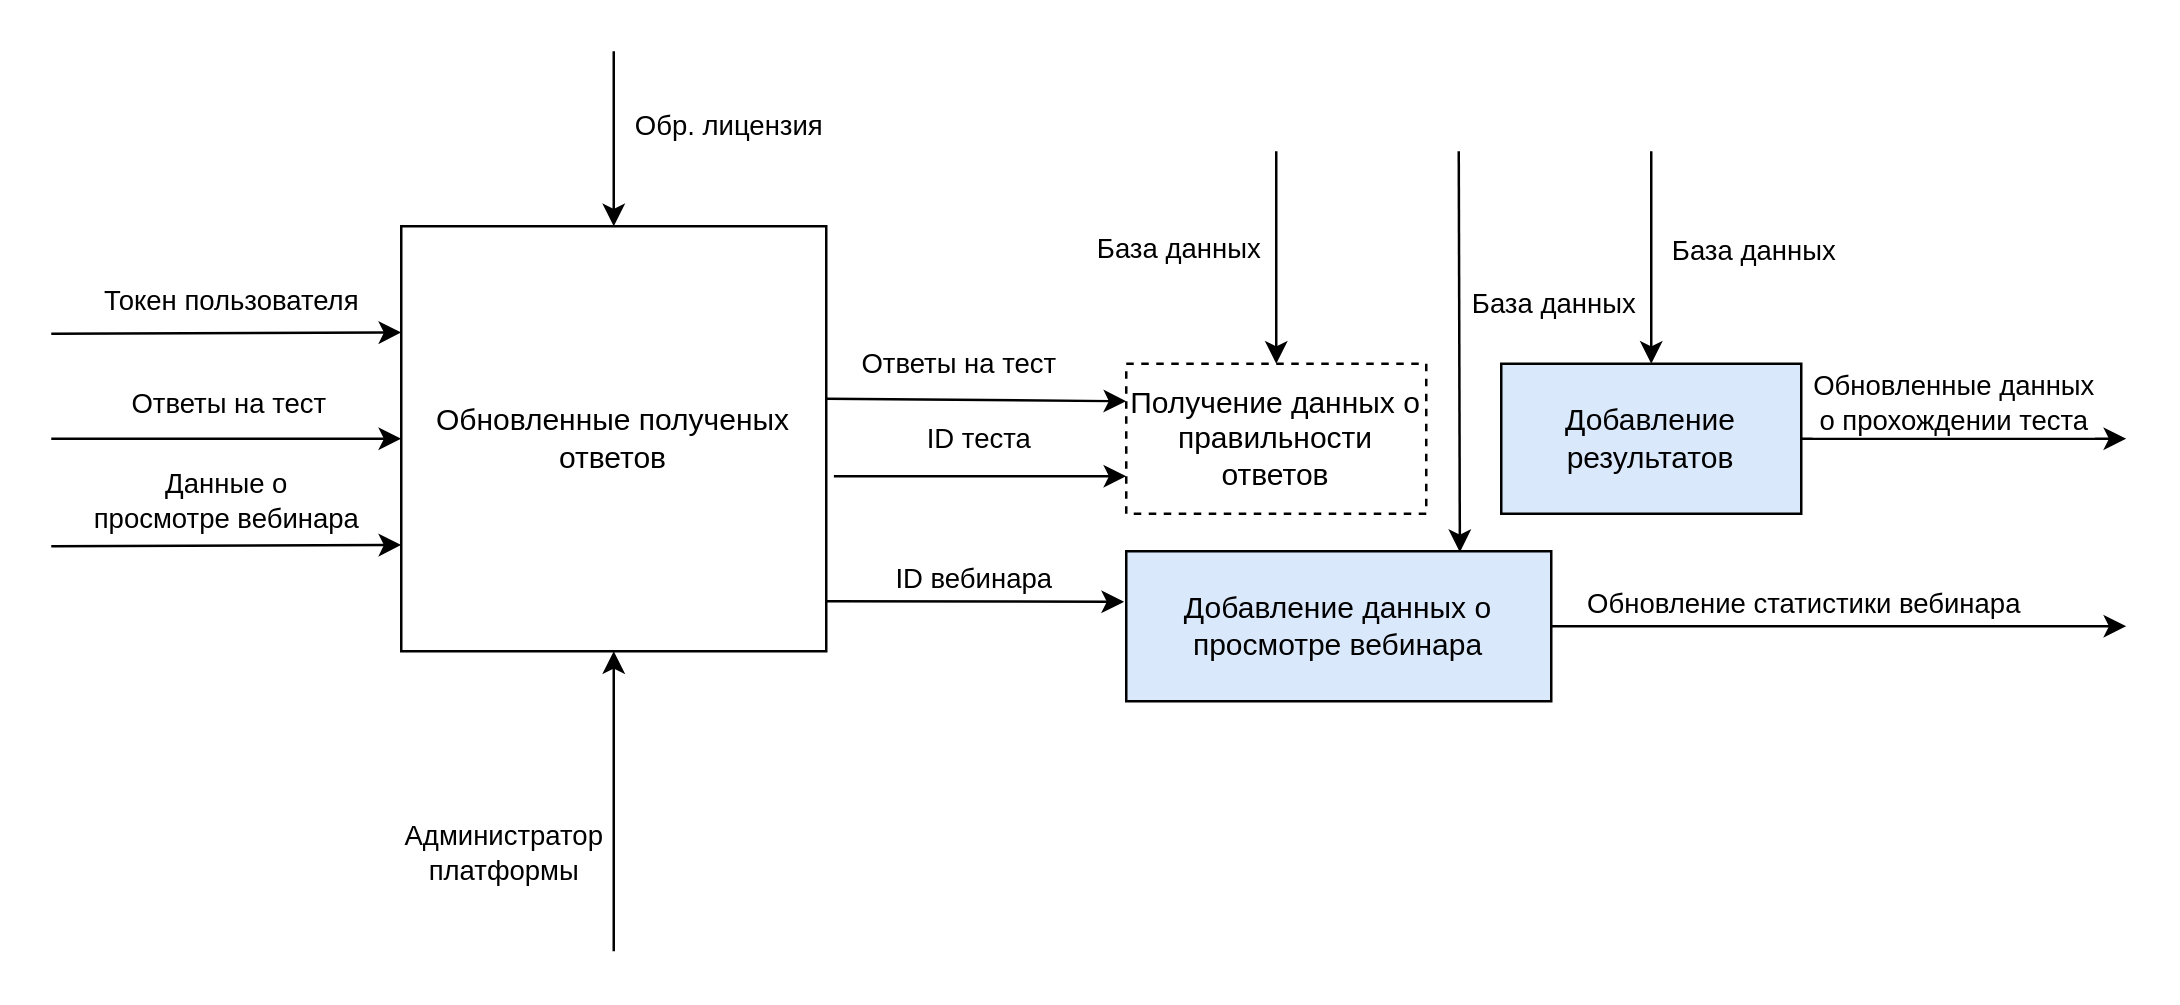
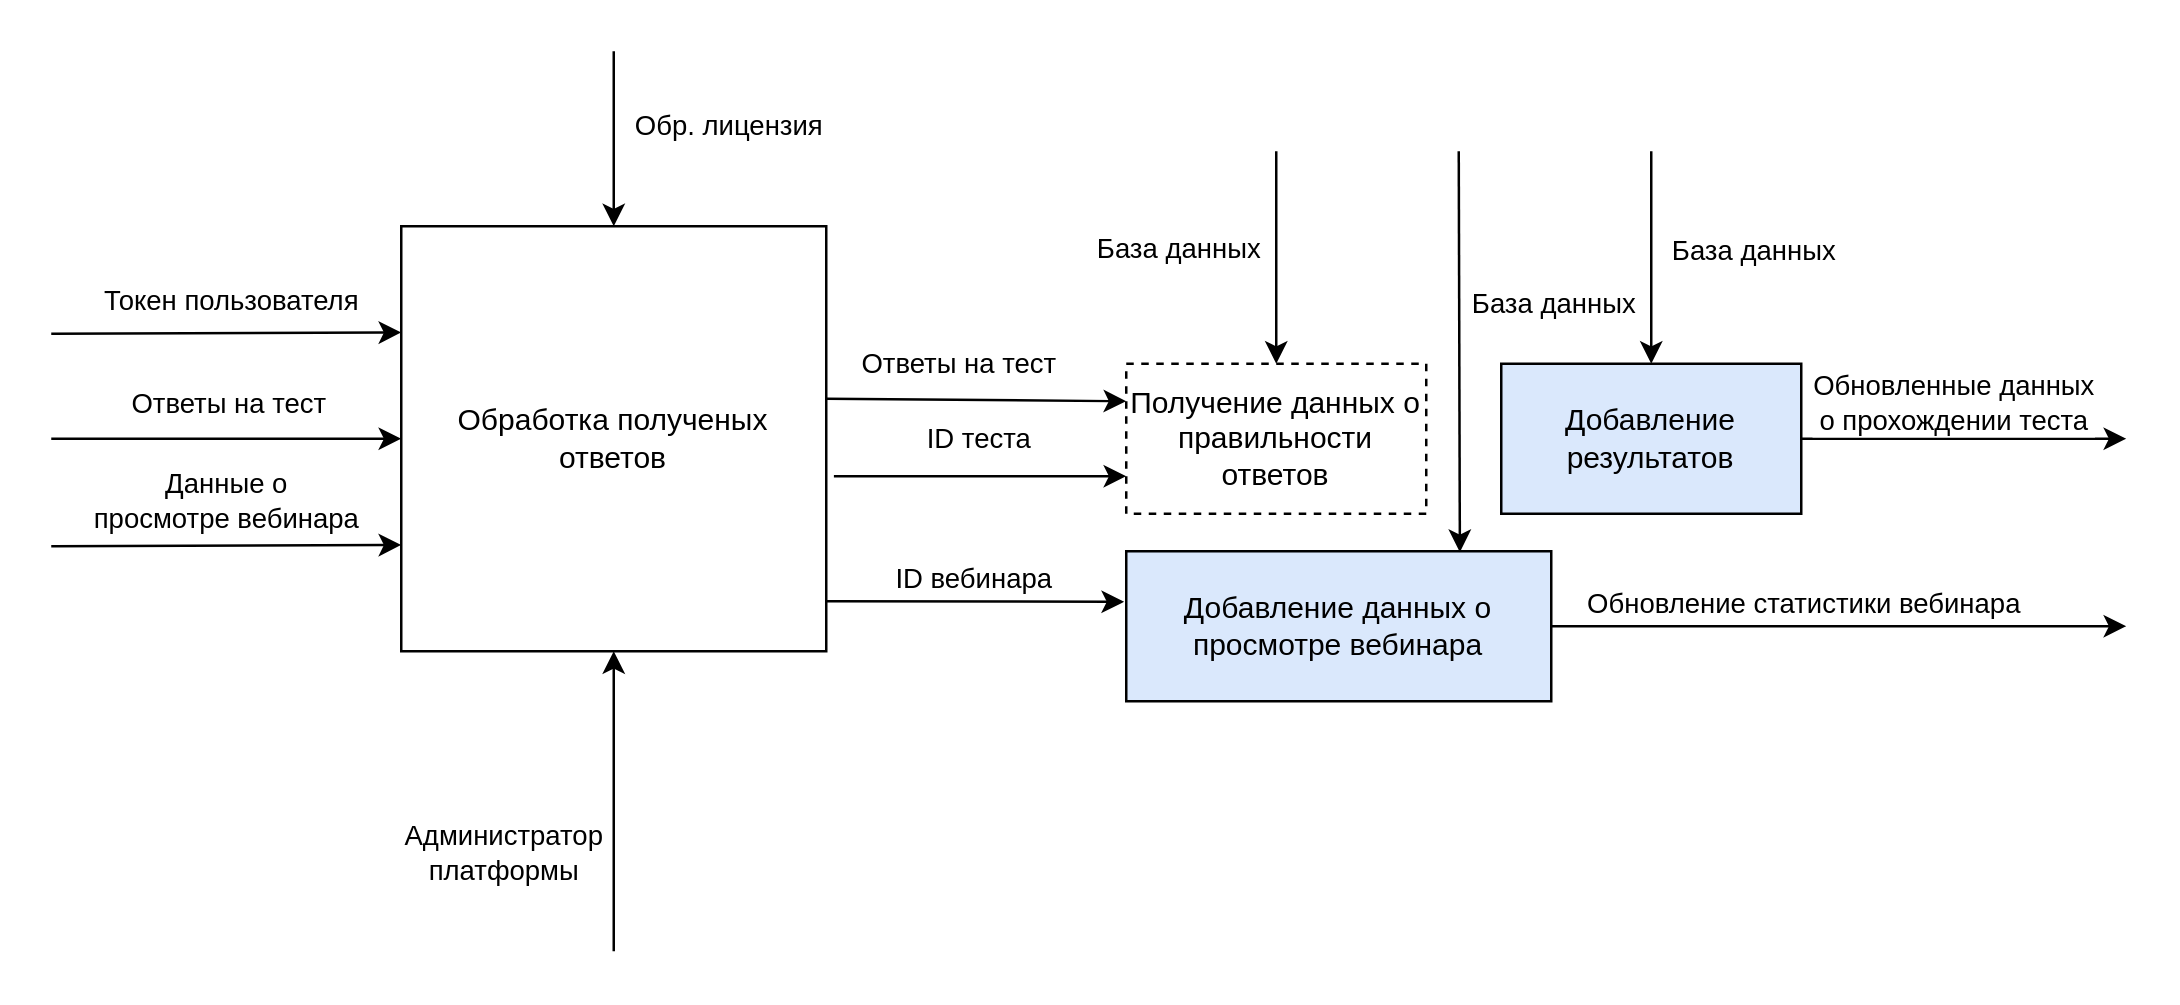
(614, 439) -> (614, 439)
